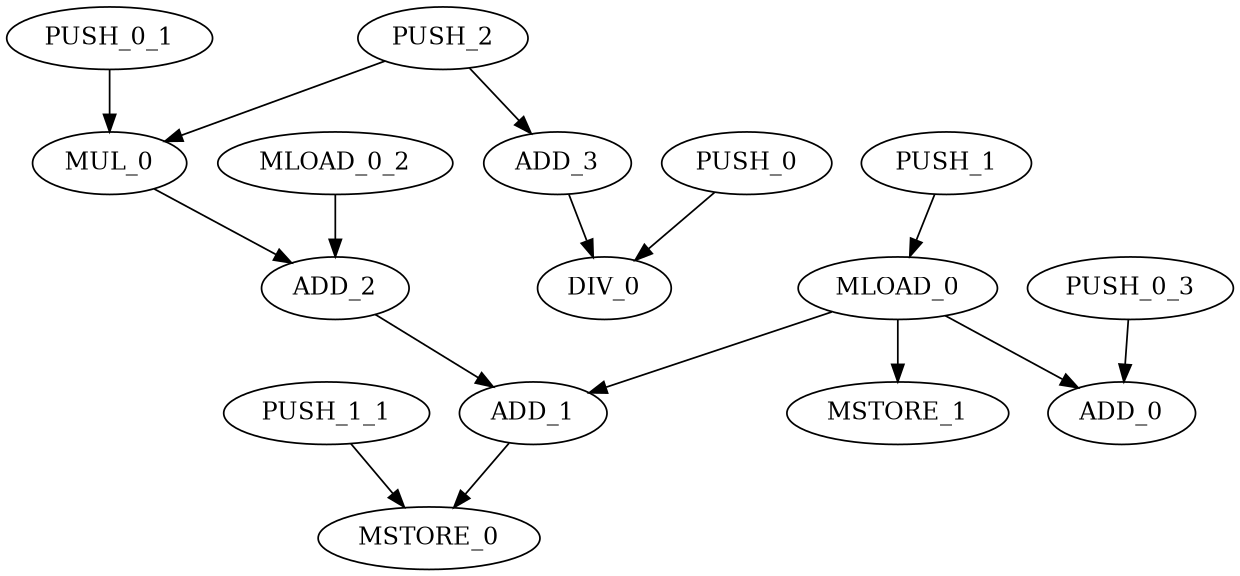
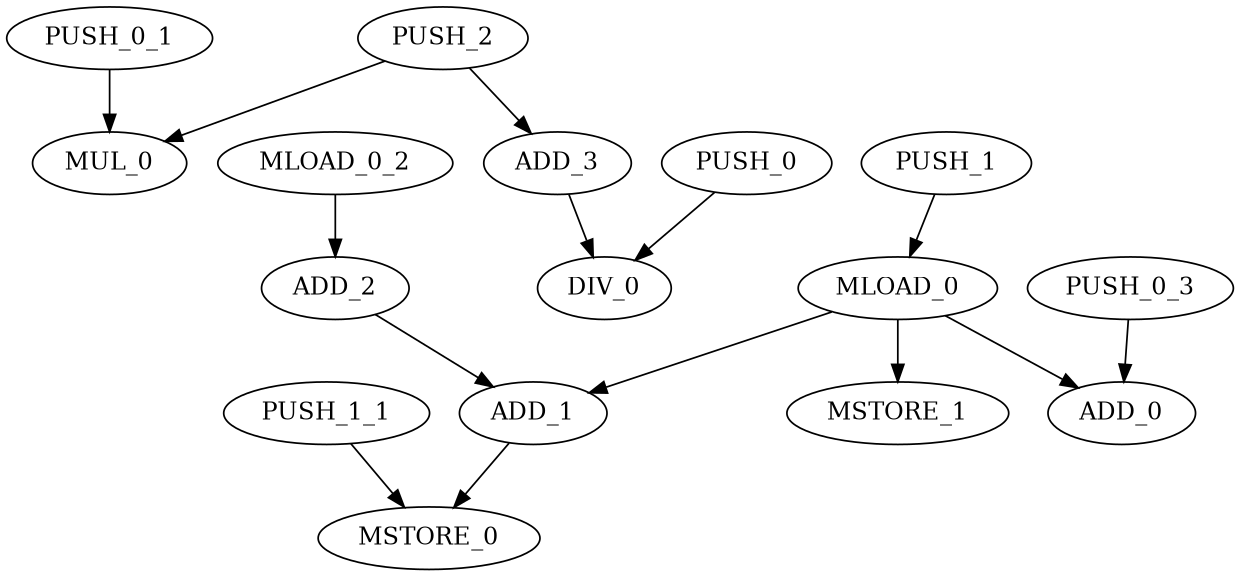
(215, 222) -> none
